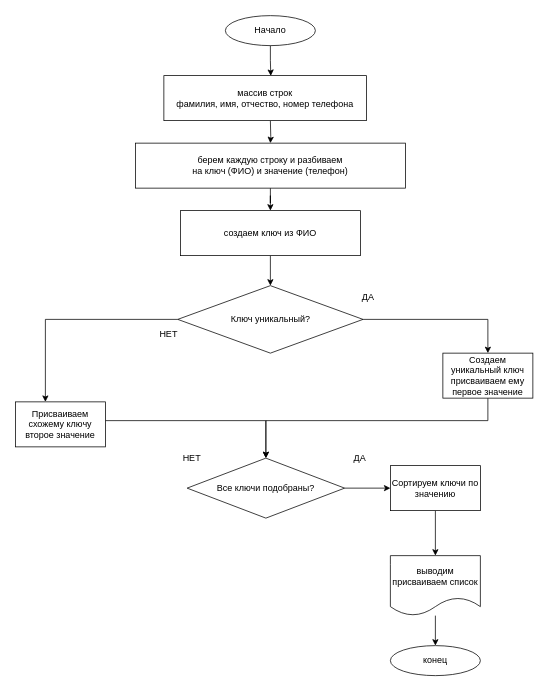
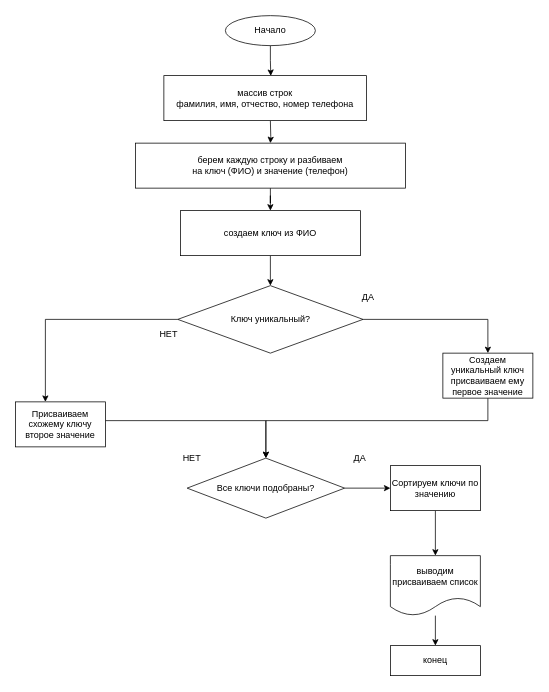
(435, 660) -> (435, 660)
